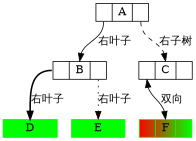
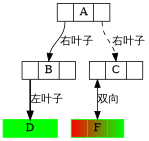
(176, 41) -> (129, 41)
(48, 99) -> (47, 99)
(98, 128) -> none
